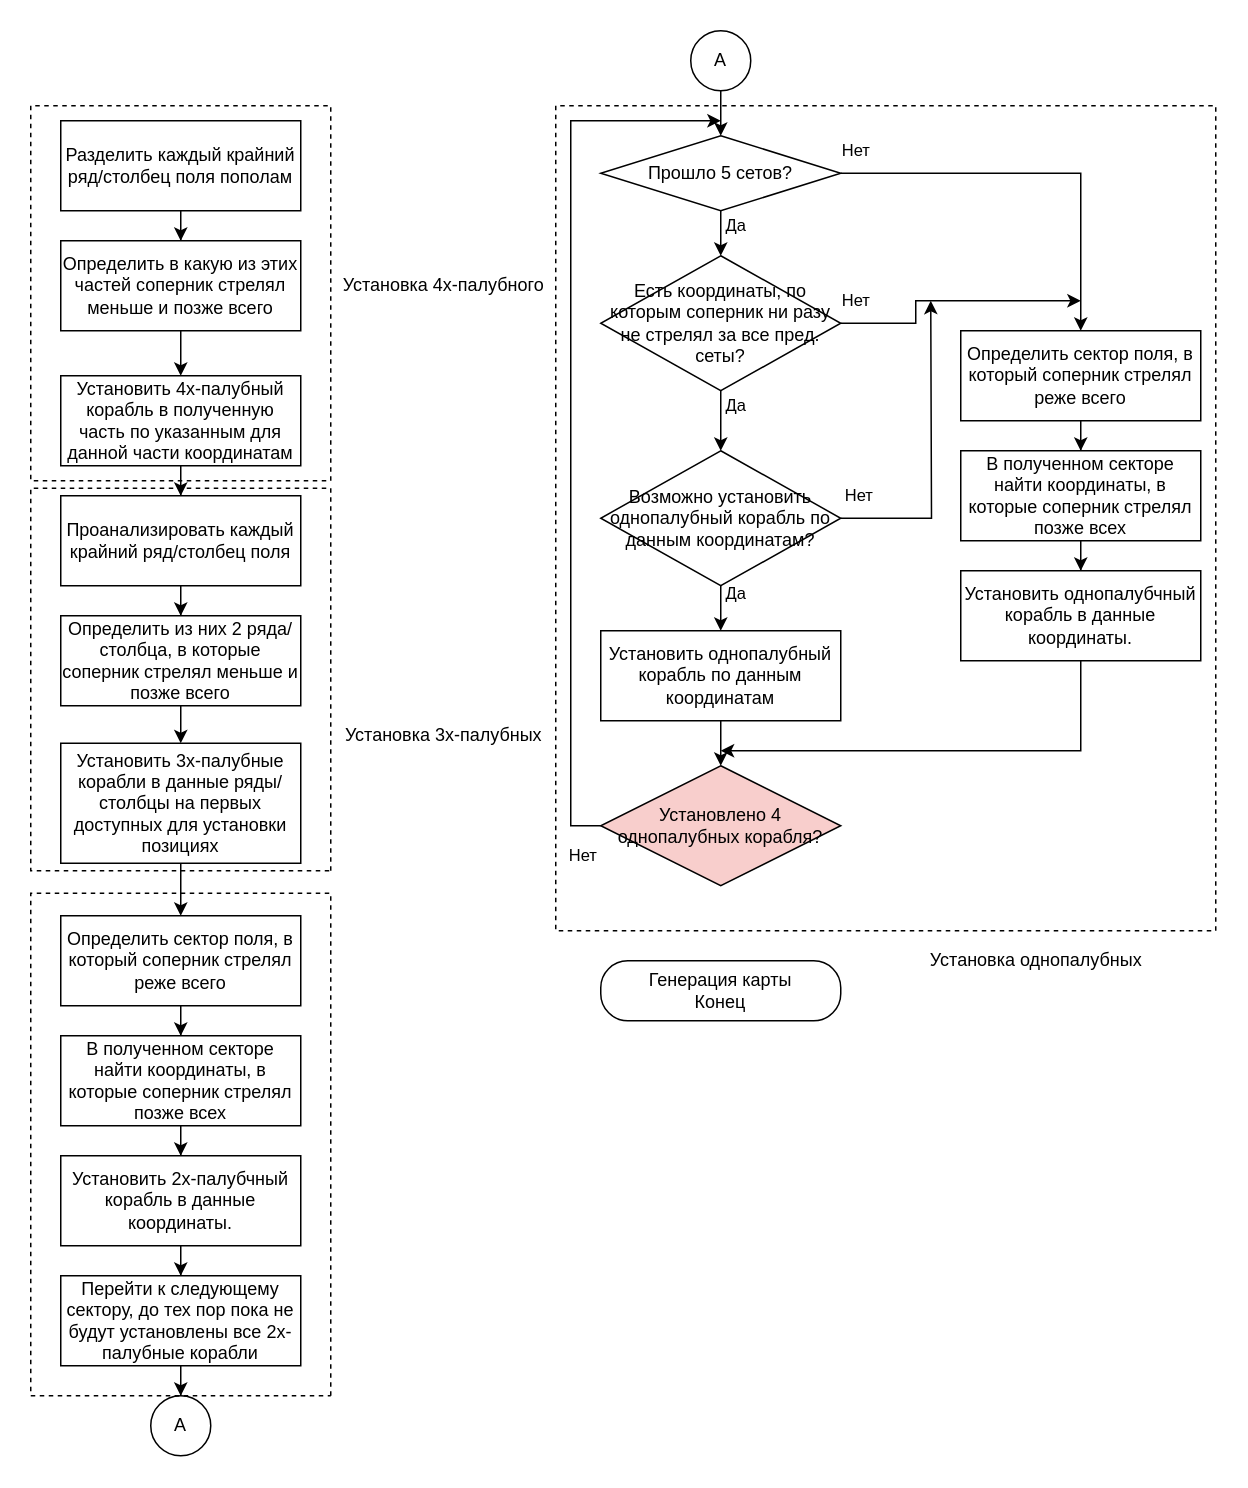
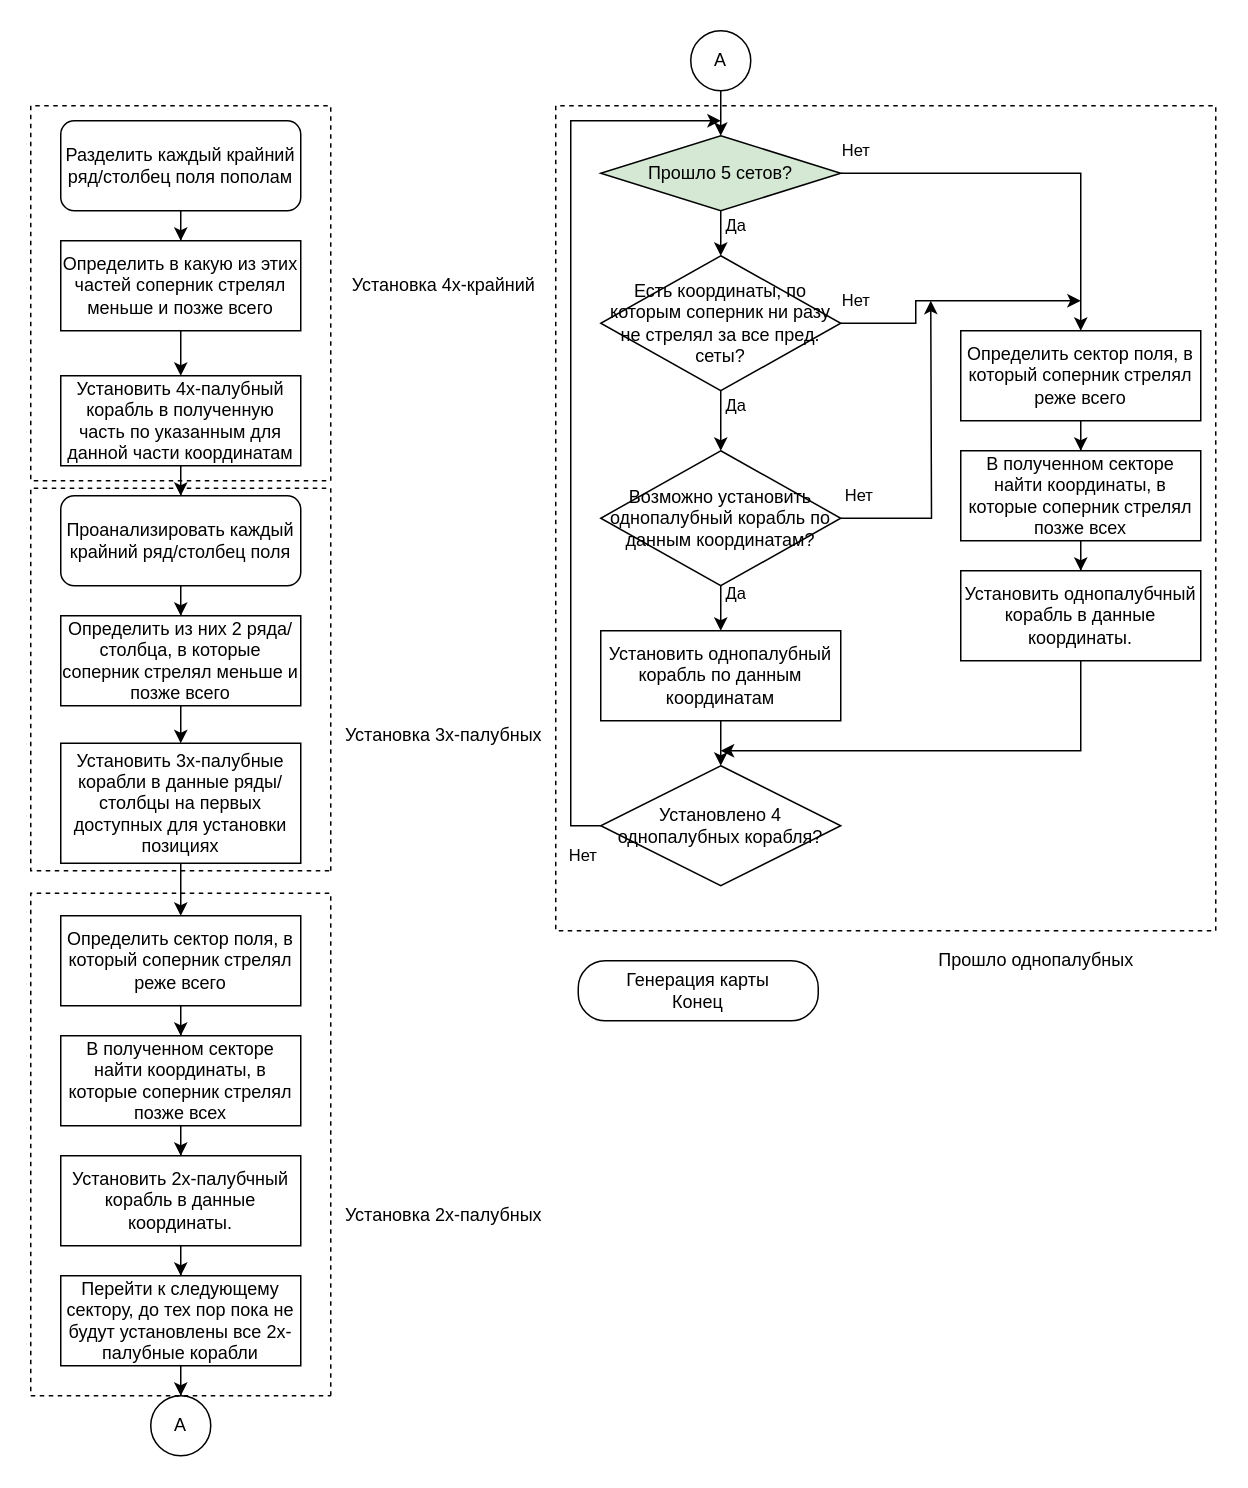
(181, 166) -> (181, 166)
(721, 173) -> (721, 173)
(444, 286) -> (444, 286)
(181, 541) -> (181, 541)
(721, 826) -> (721, 826)
(1037, 961) -> (1037, 961)
(721, 991) -> (698, 991)
none -> (443, 1216)
